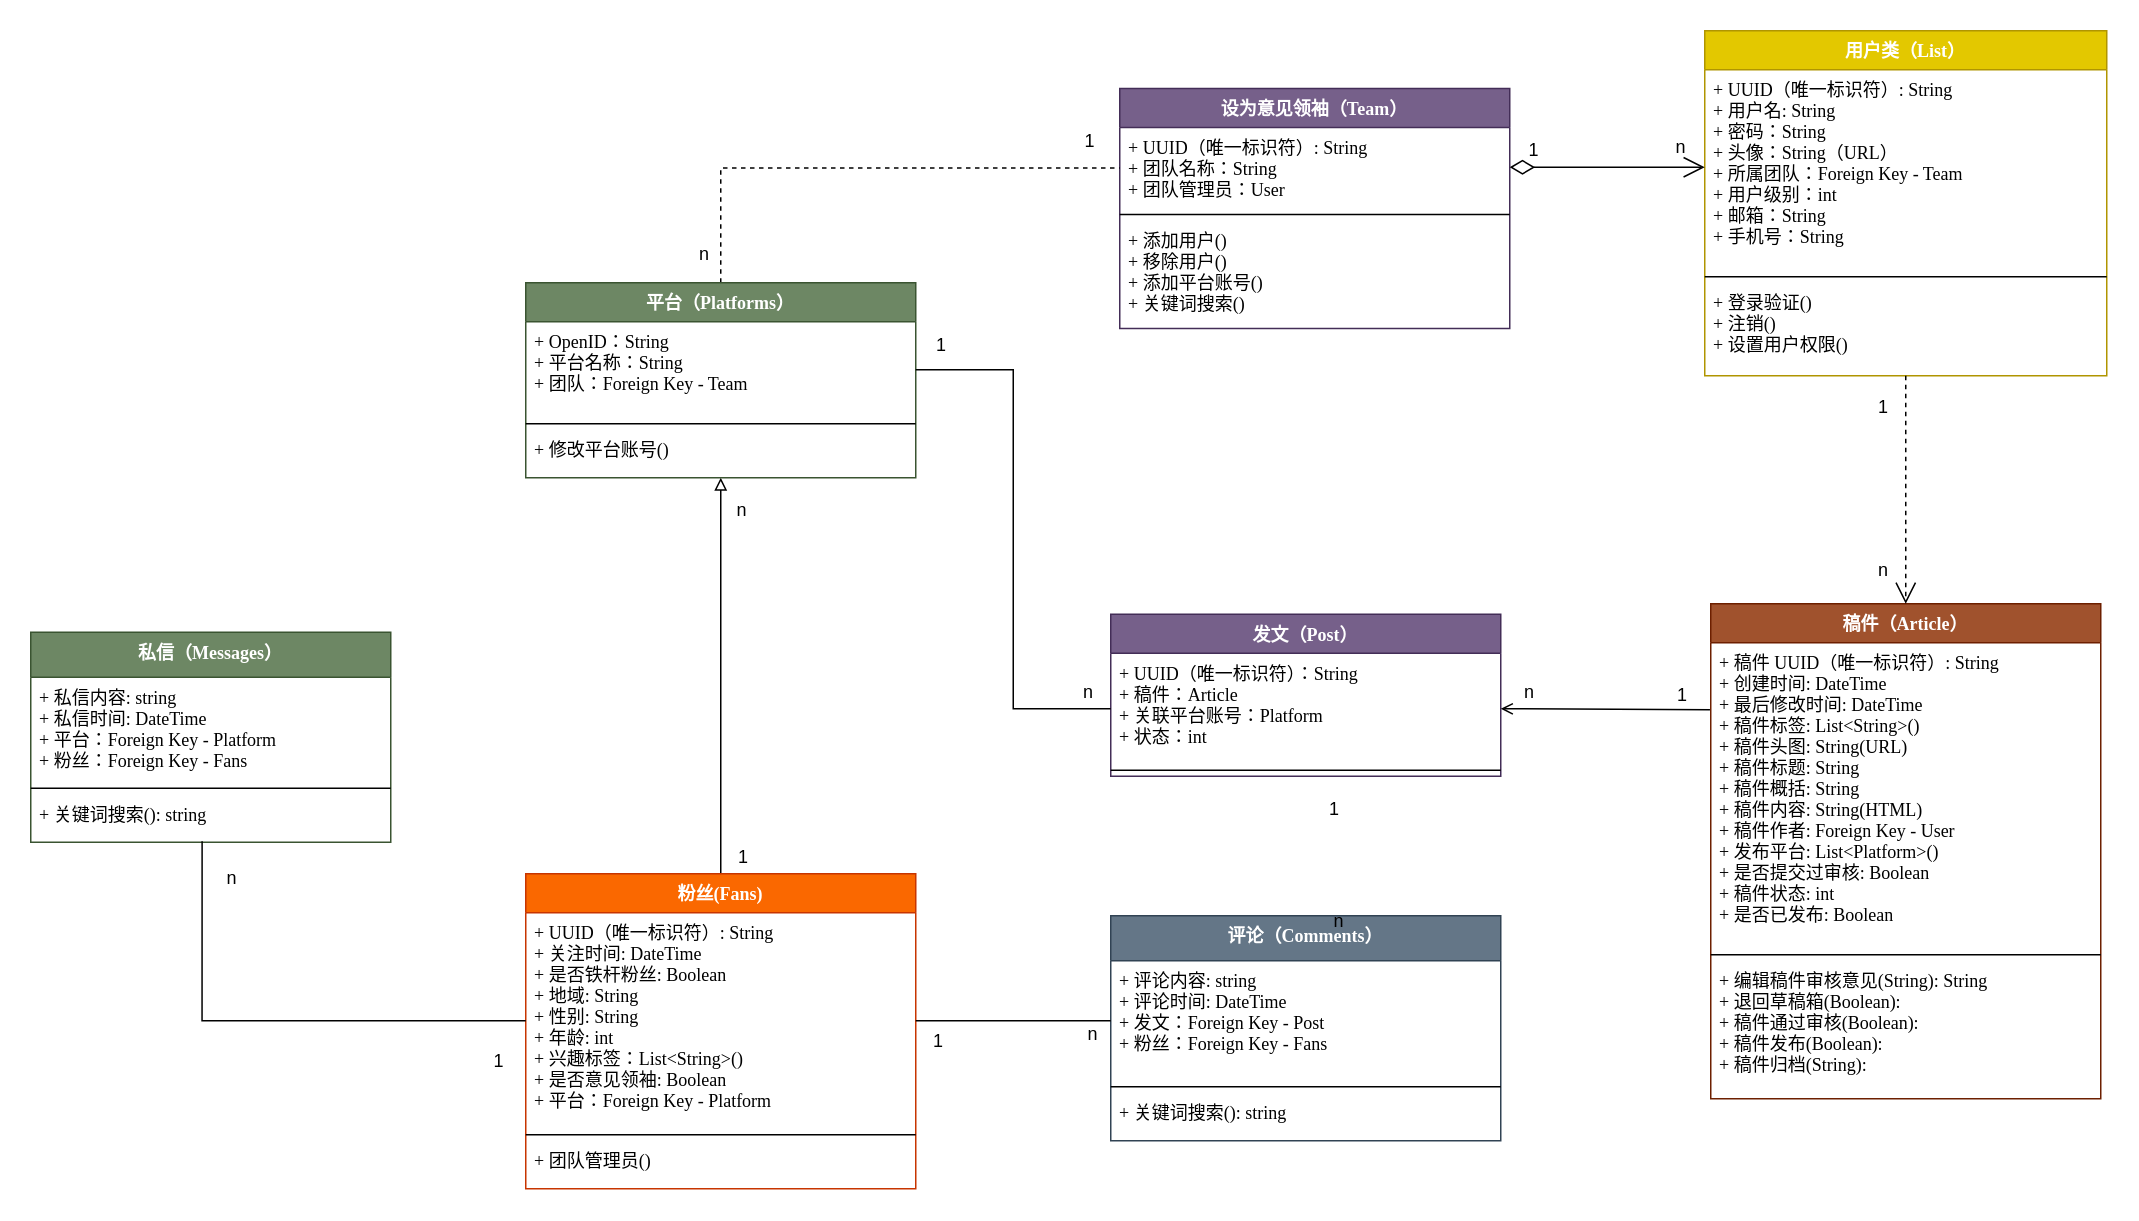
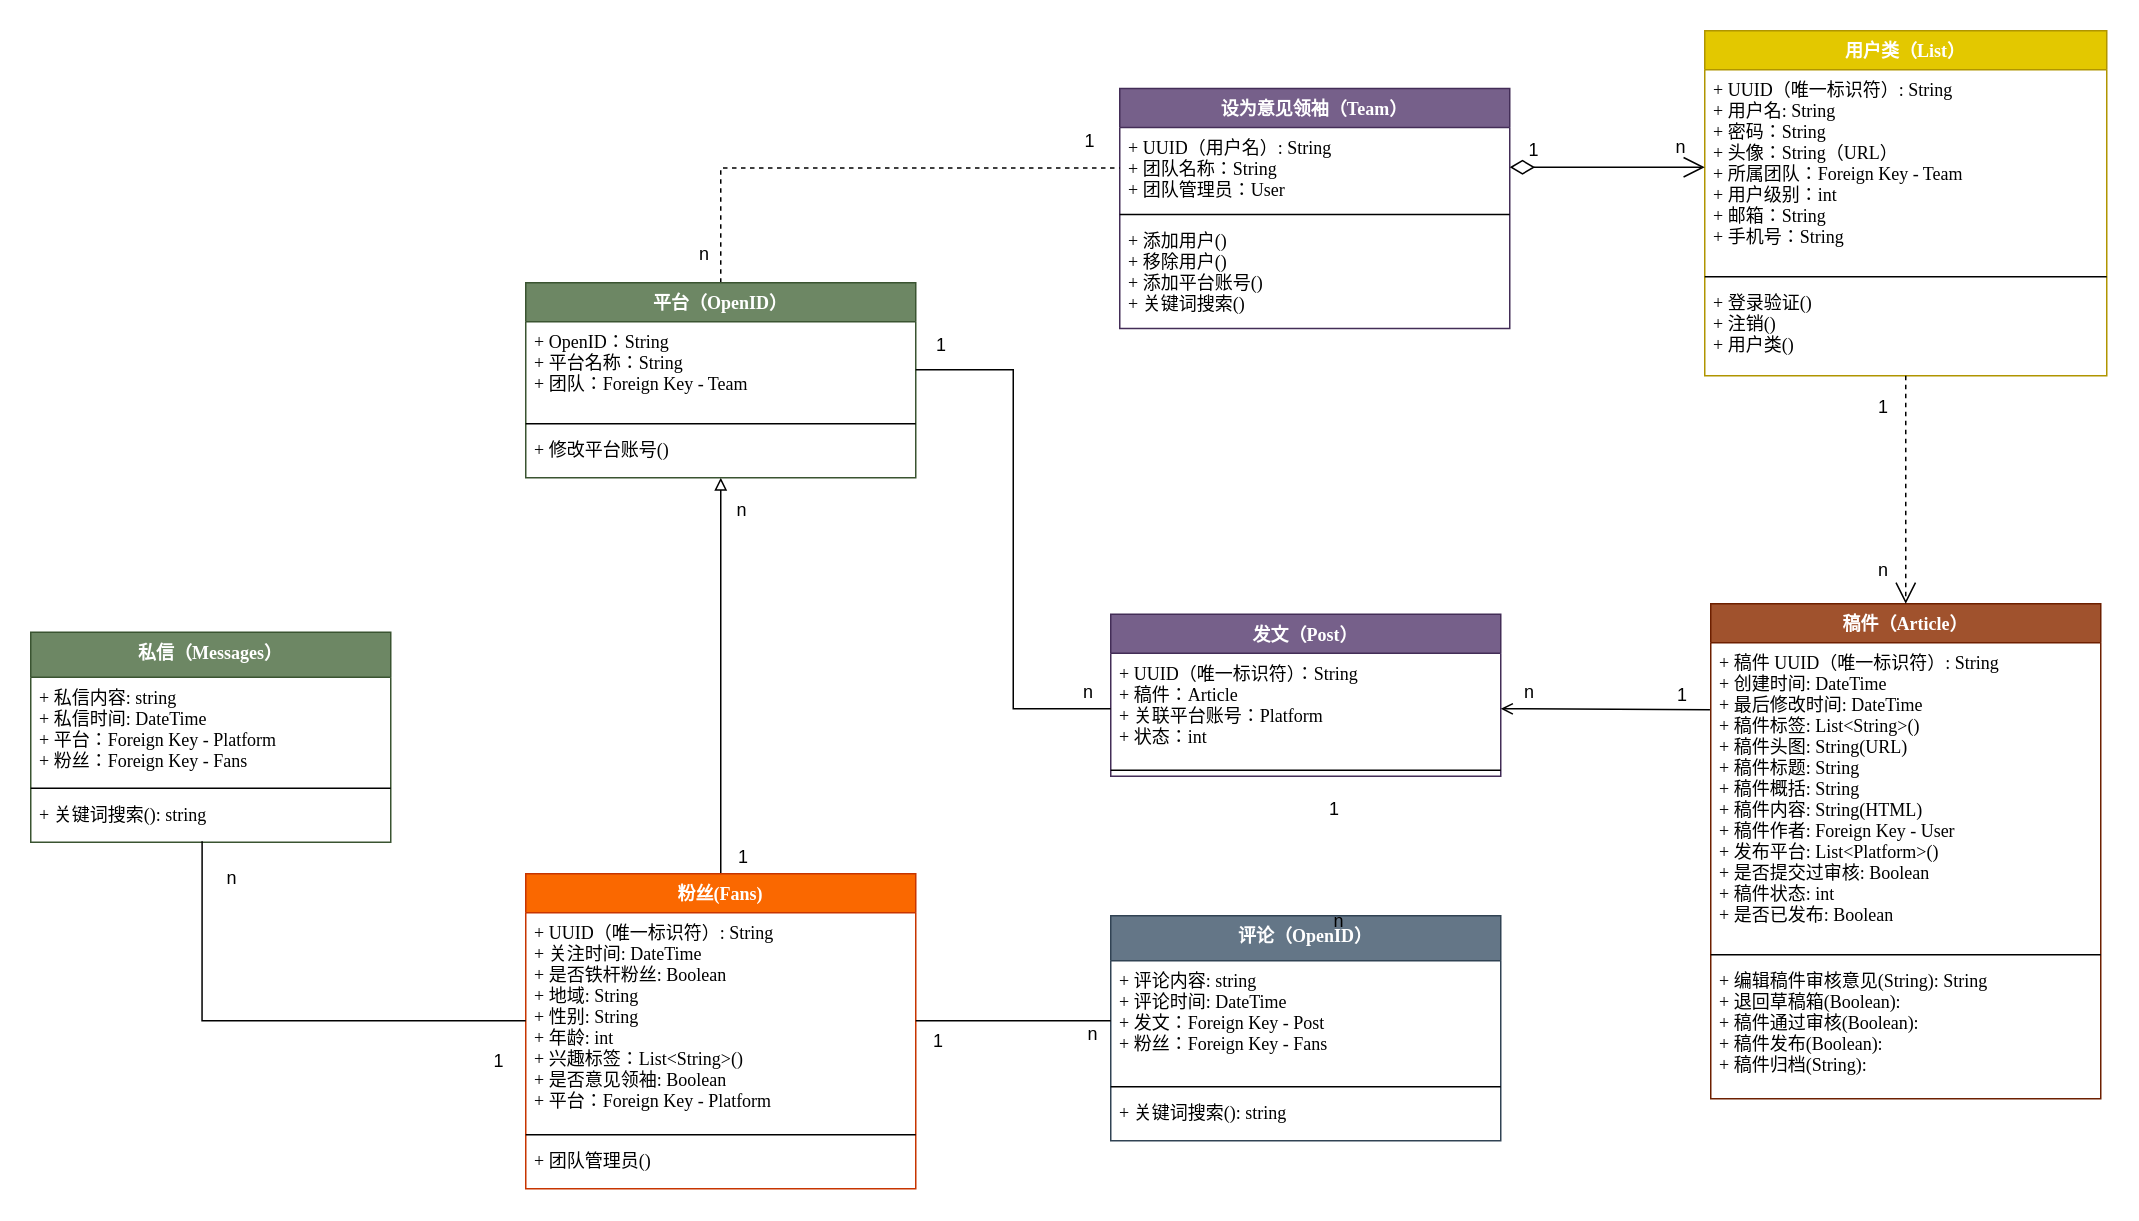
(1252, 148) -> (1234, 148)
(720, 303) -> (720, 303)
(1767, 303) -> (1767, 303)
(1305, 936) -> (1305, 936)
